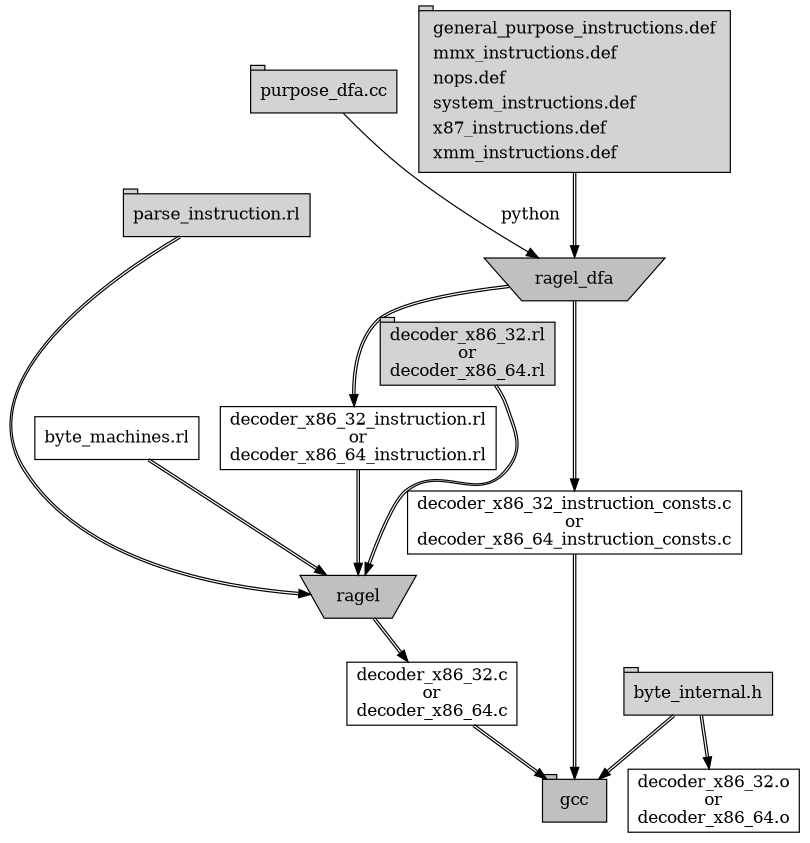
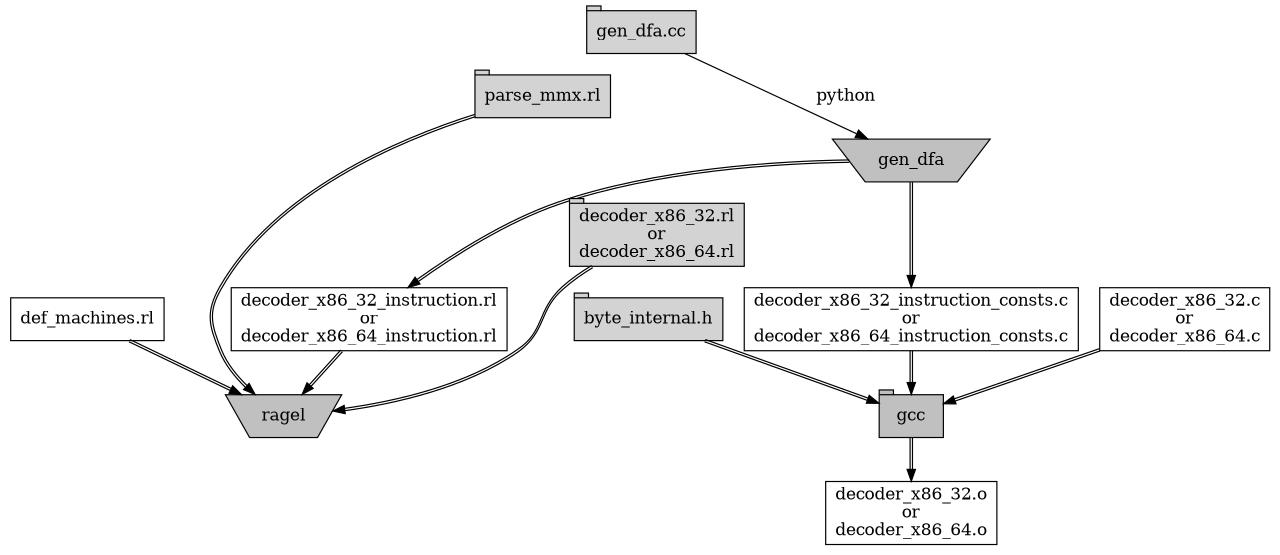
(324, 92) -> (641, 32)
(575, 92) -> none
(217, 215) -> (543, 96)
(575, 279) -> (911, 160)
(117, 438) -> (87, 319)
(387, 635) -> none
(704, 736) -> (911, 454)
